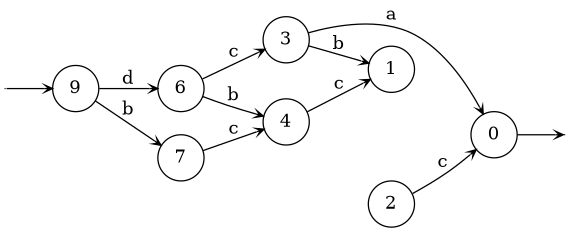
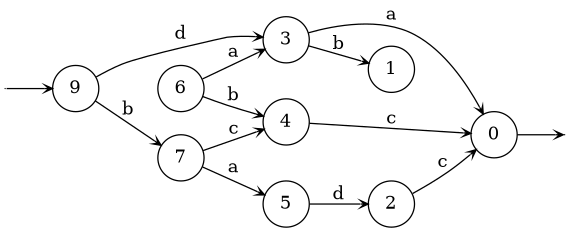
(234, 52) -> (234, 52)
(124, 89) -> (174, 50)
(335, 97) -> (386, 128)
none -> (286, 204)
